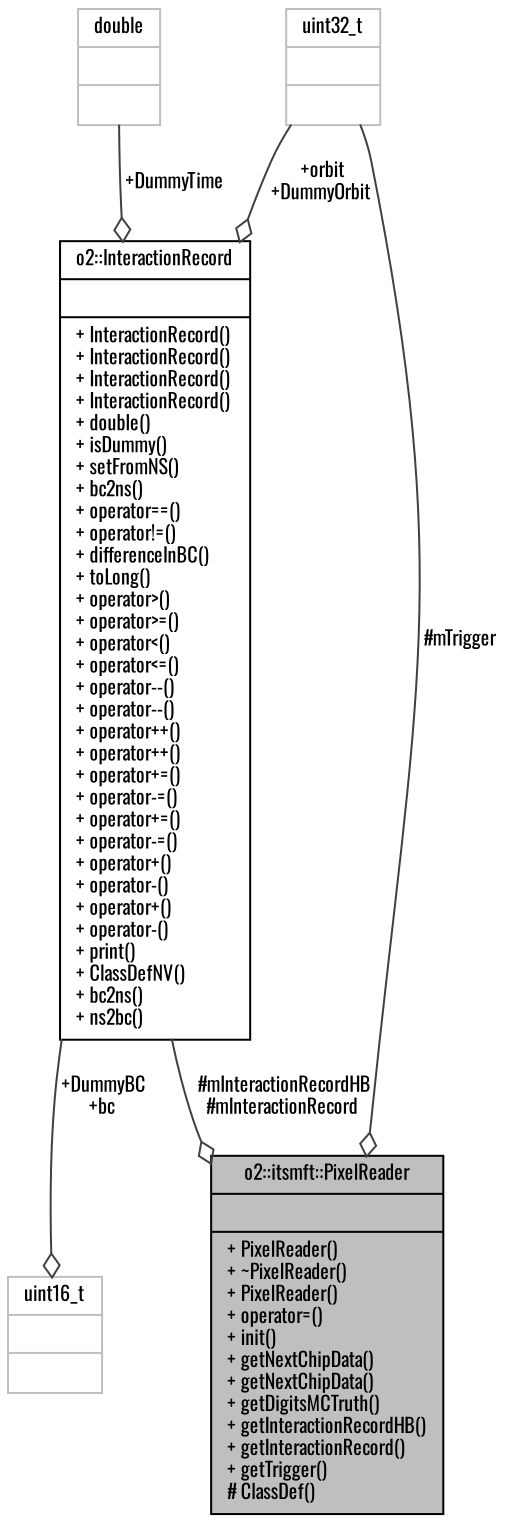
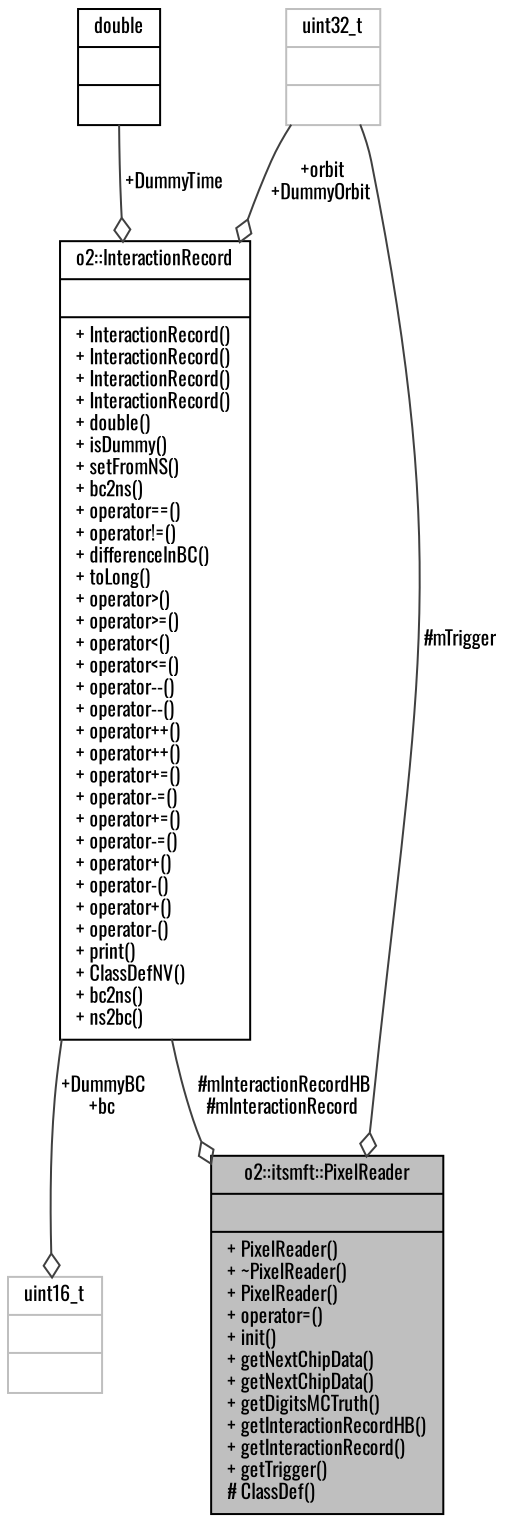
(119, 67) -> (119, 67)
